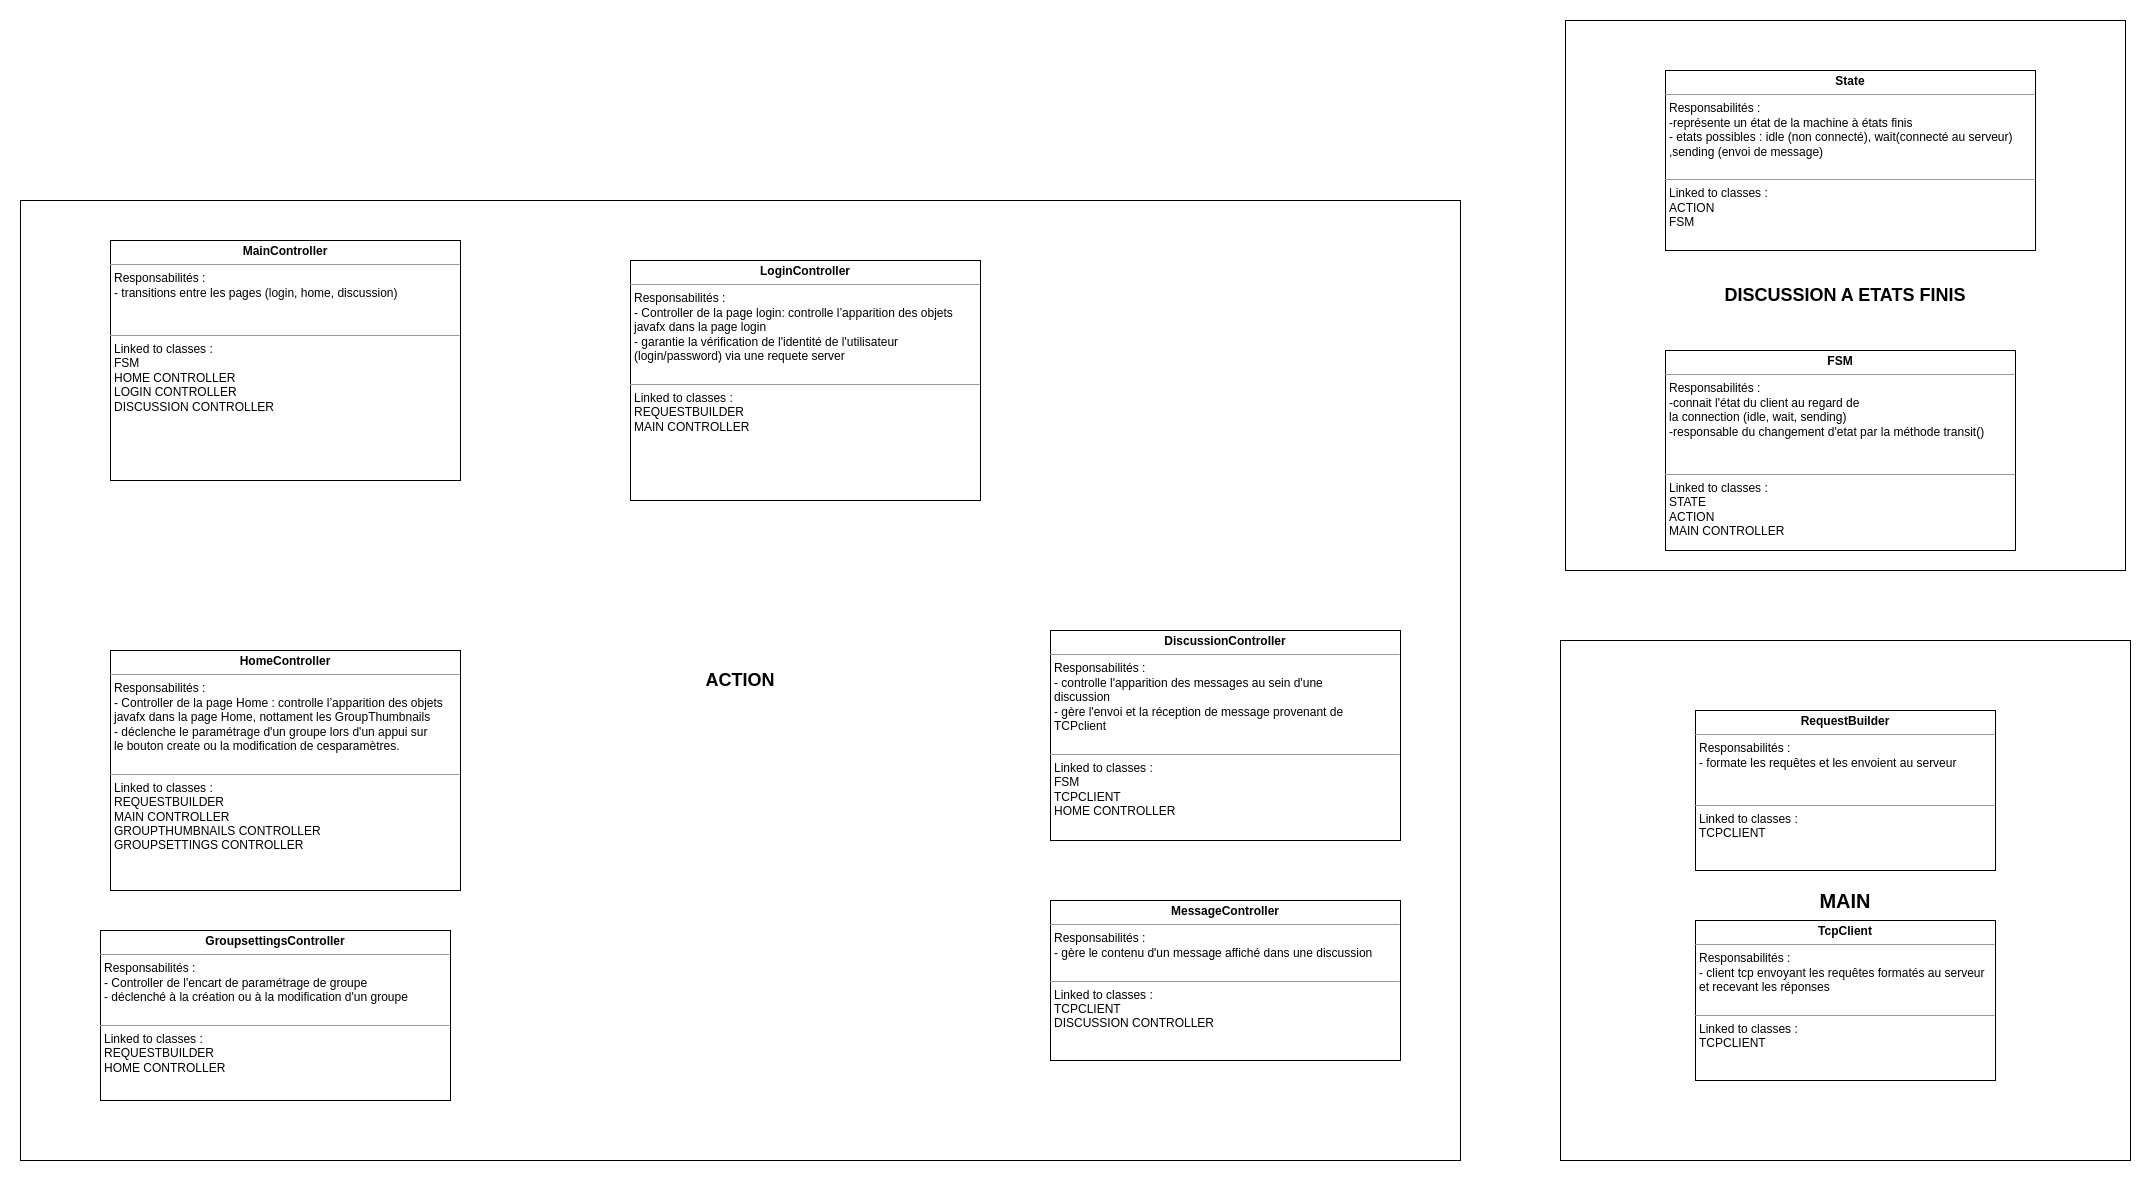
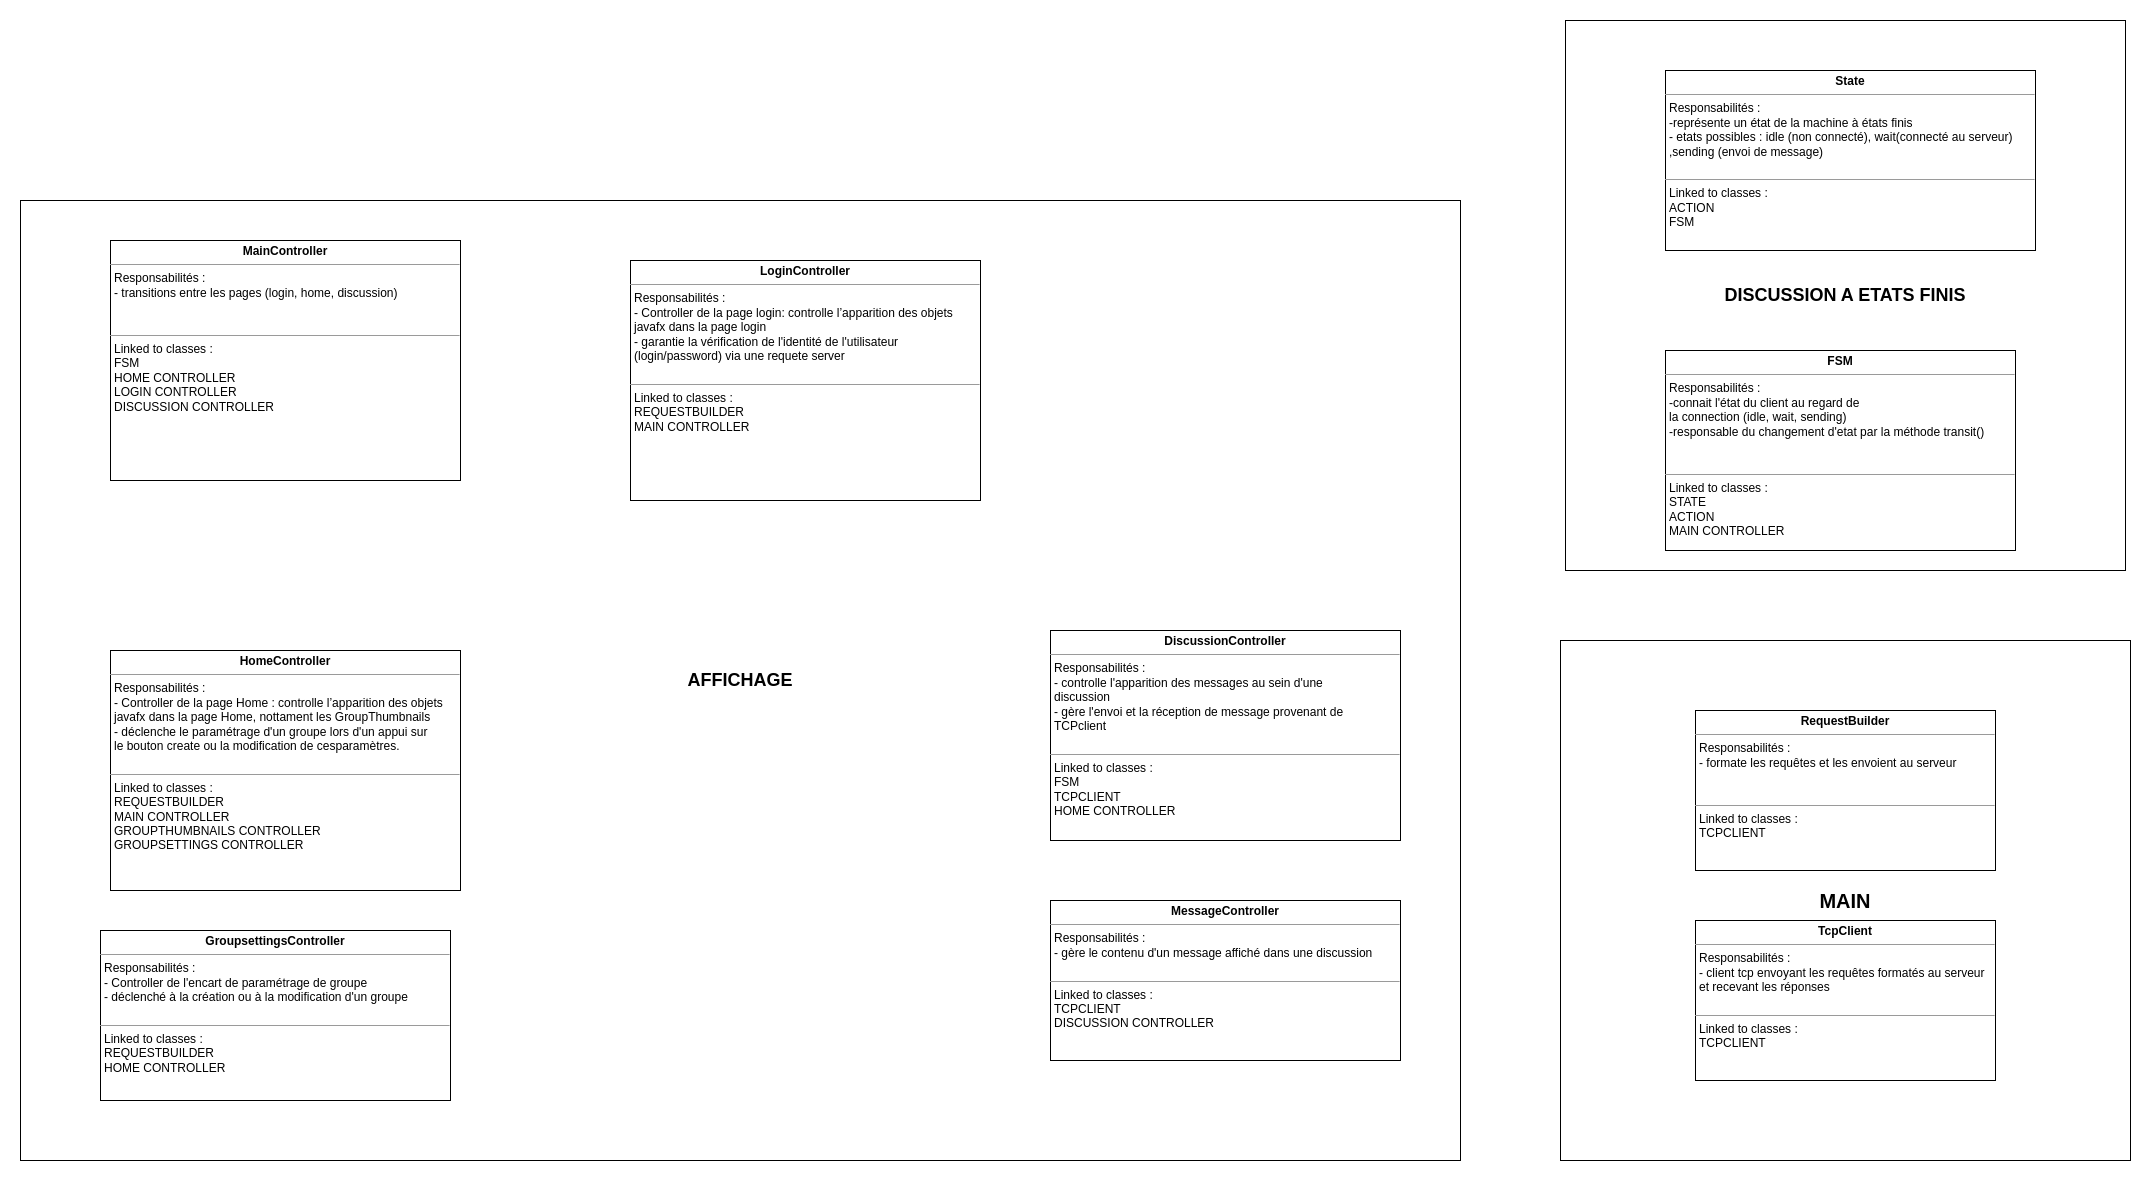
(741, 681) -> (741, 681)
